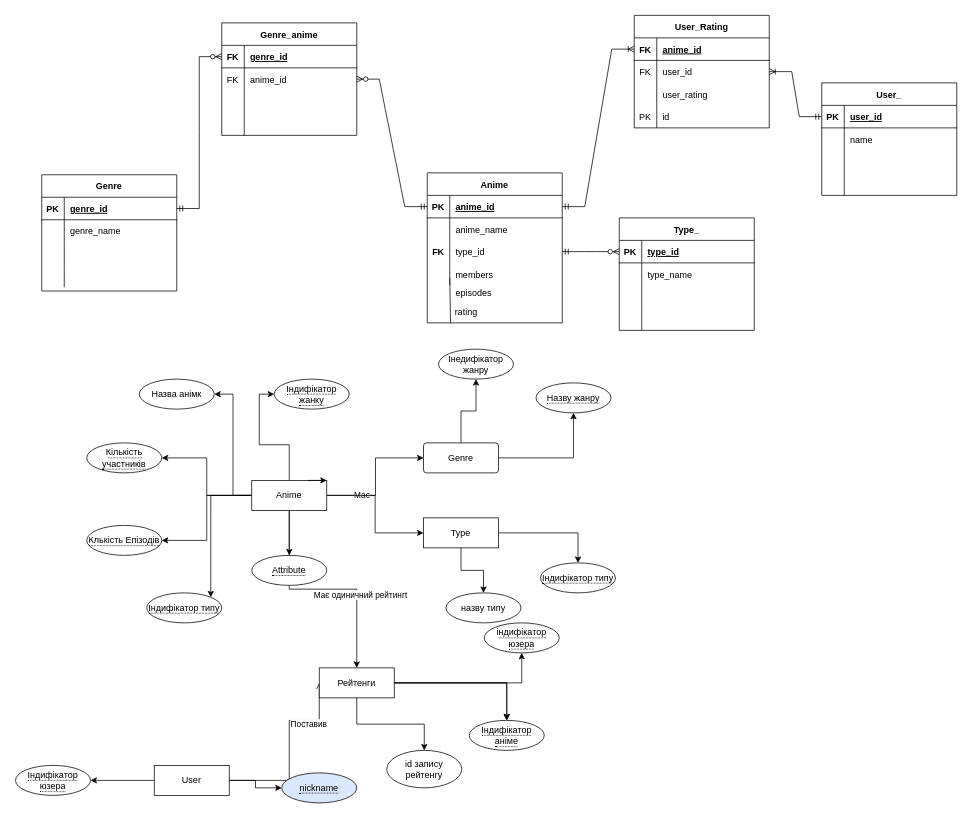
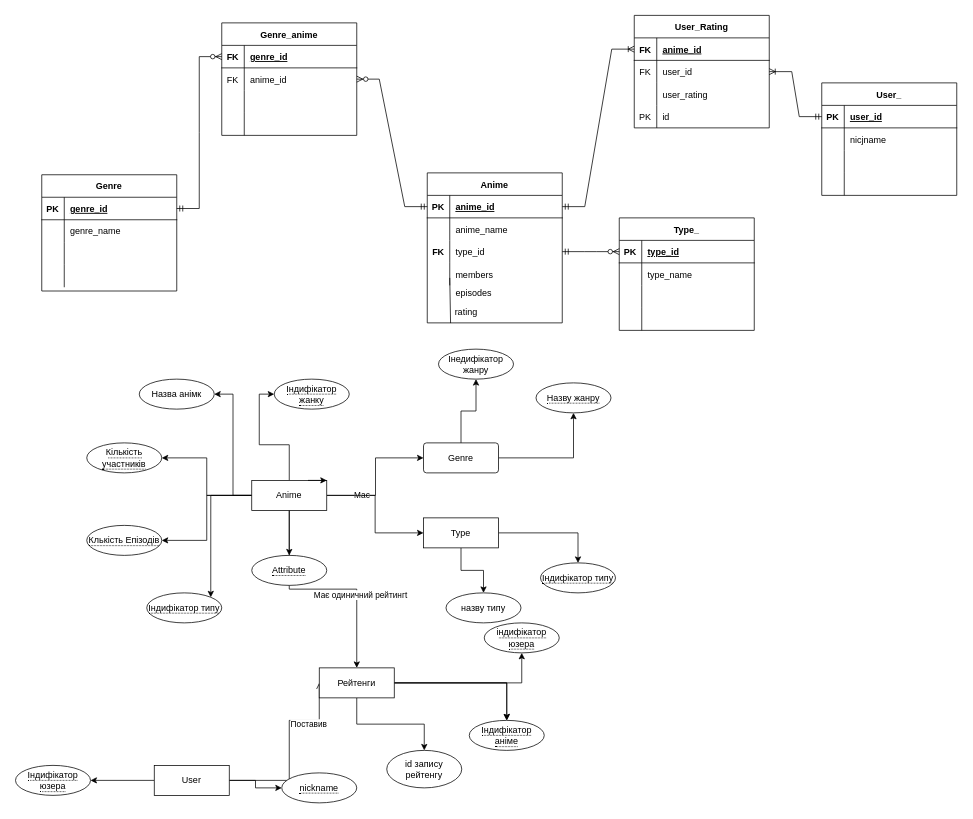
(860, 140) -> (869, 140)
(319, 788) -> (319, 788)
